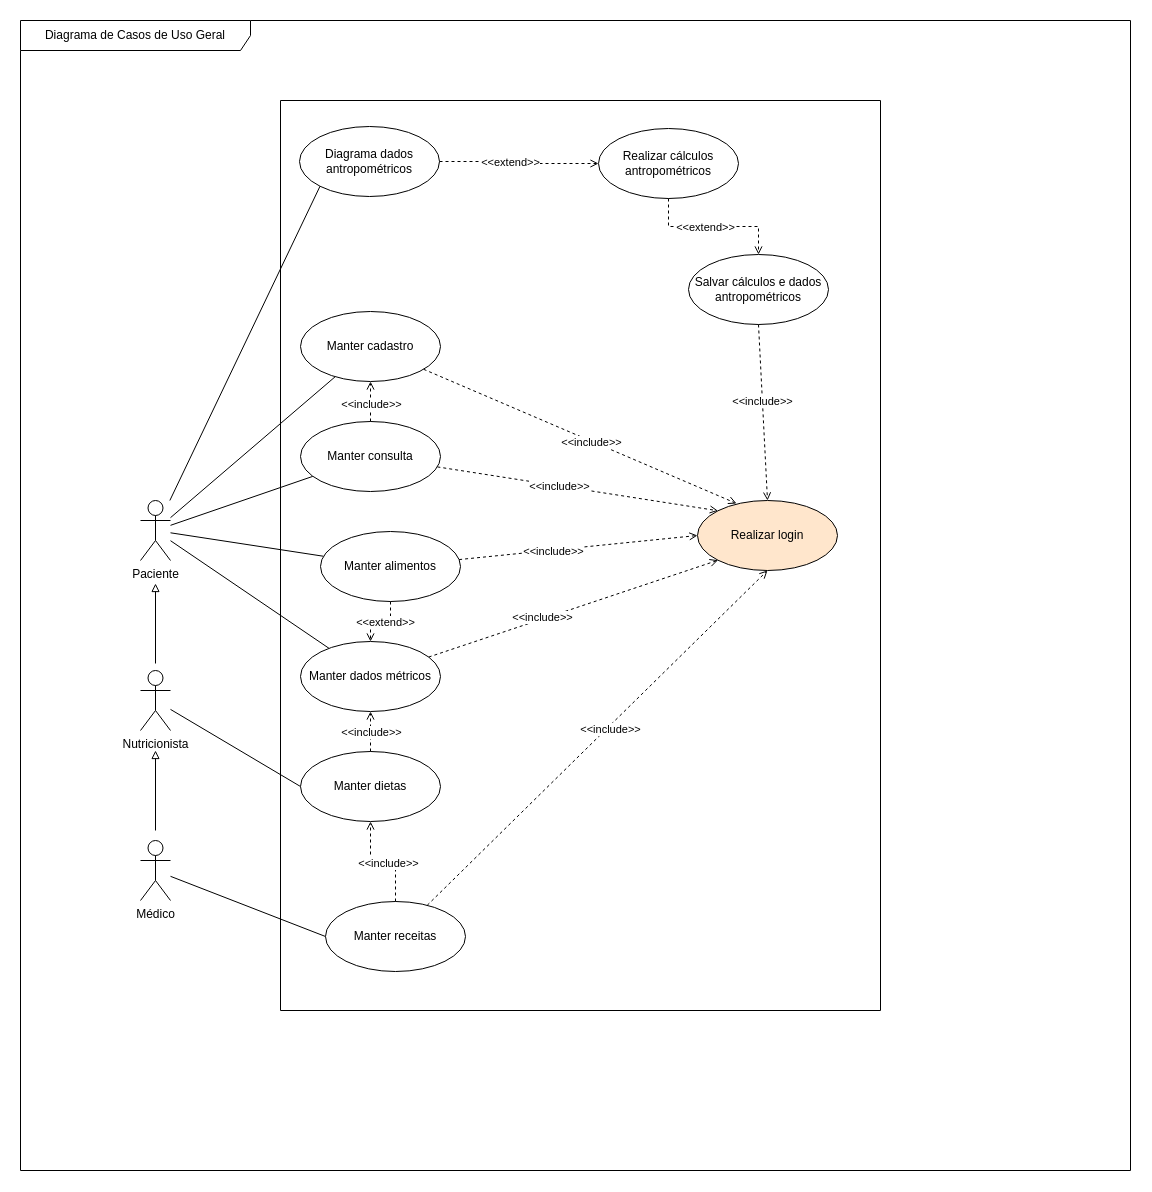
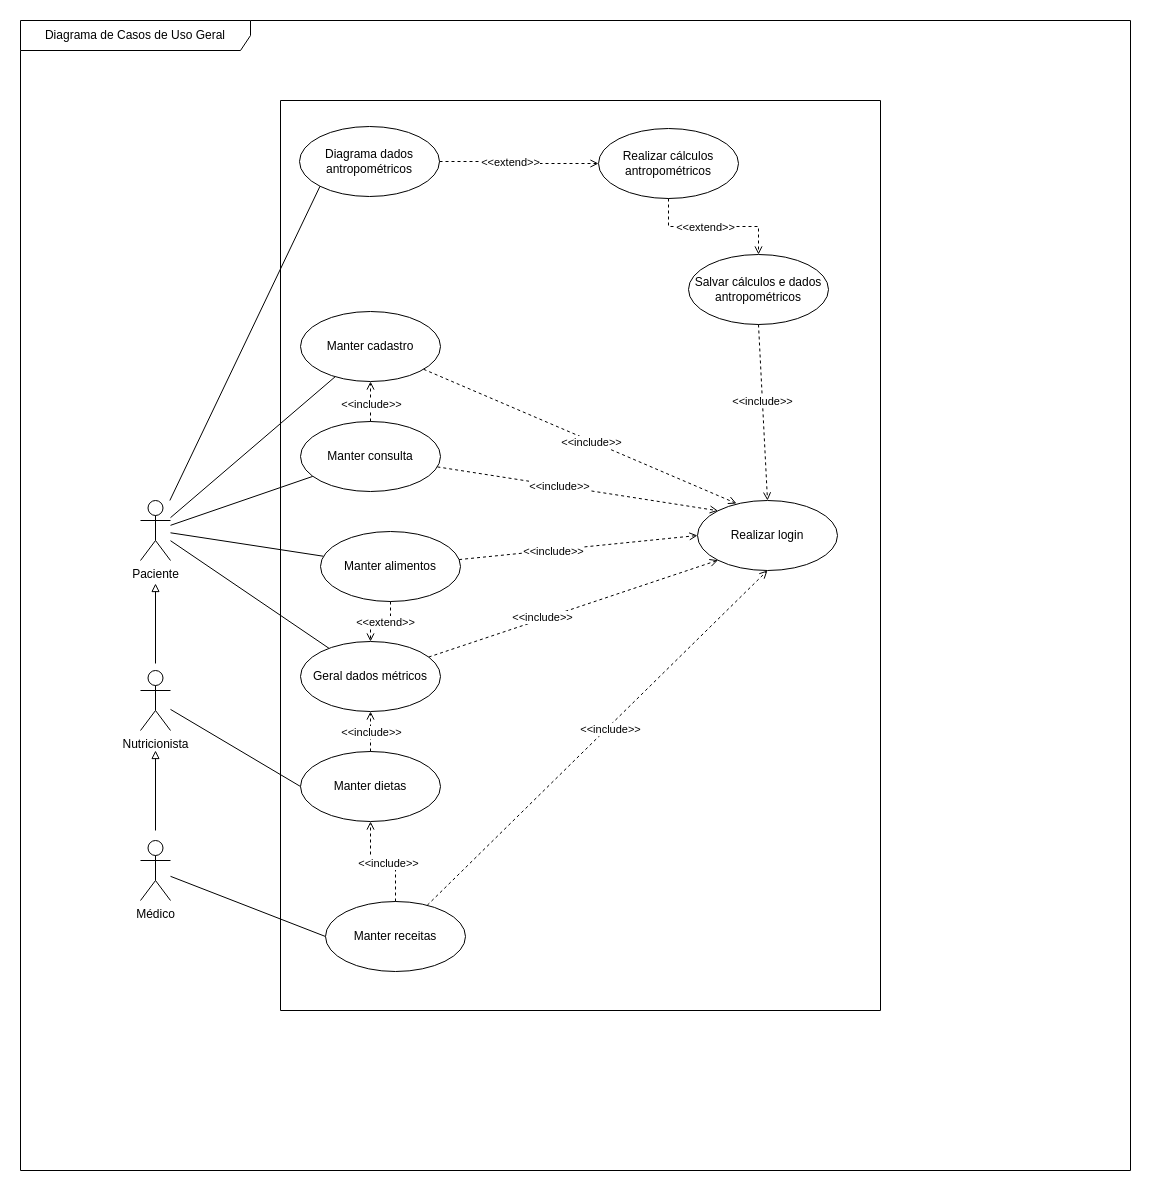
(768, 536) -> (768, 536)
(371, 677) -> (371, 677)
